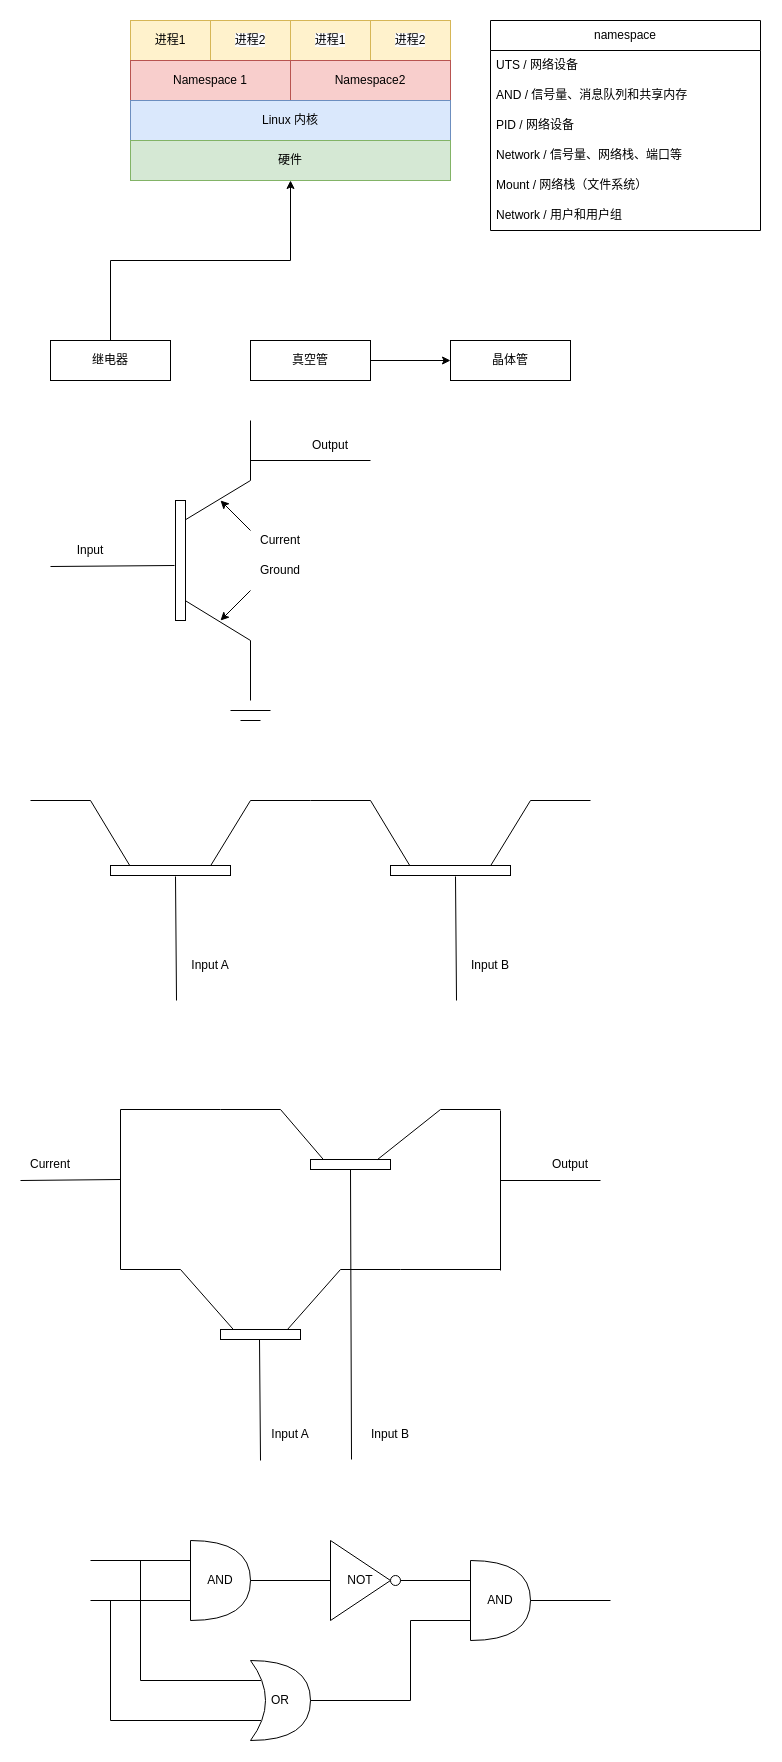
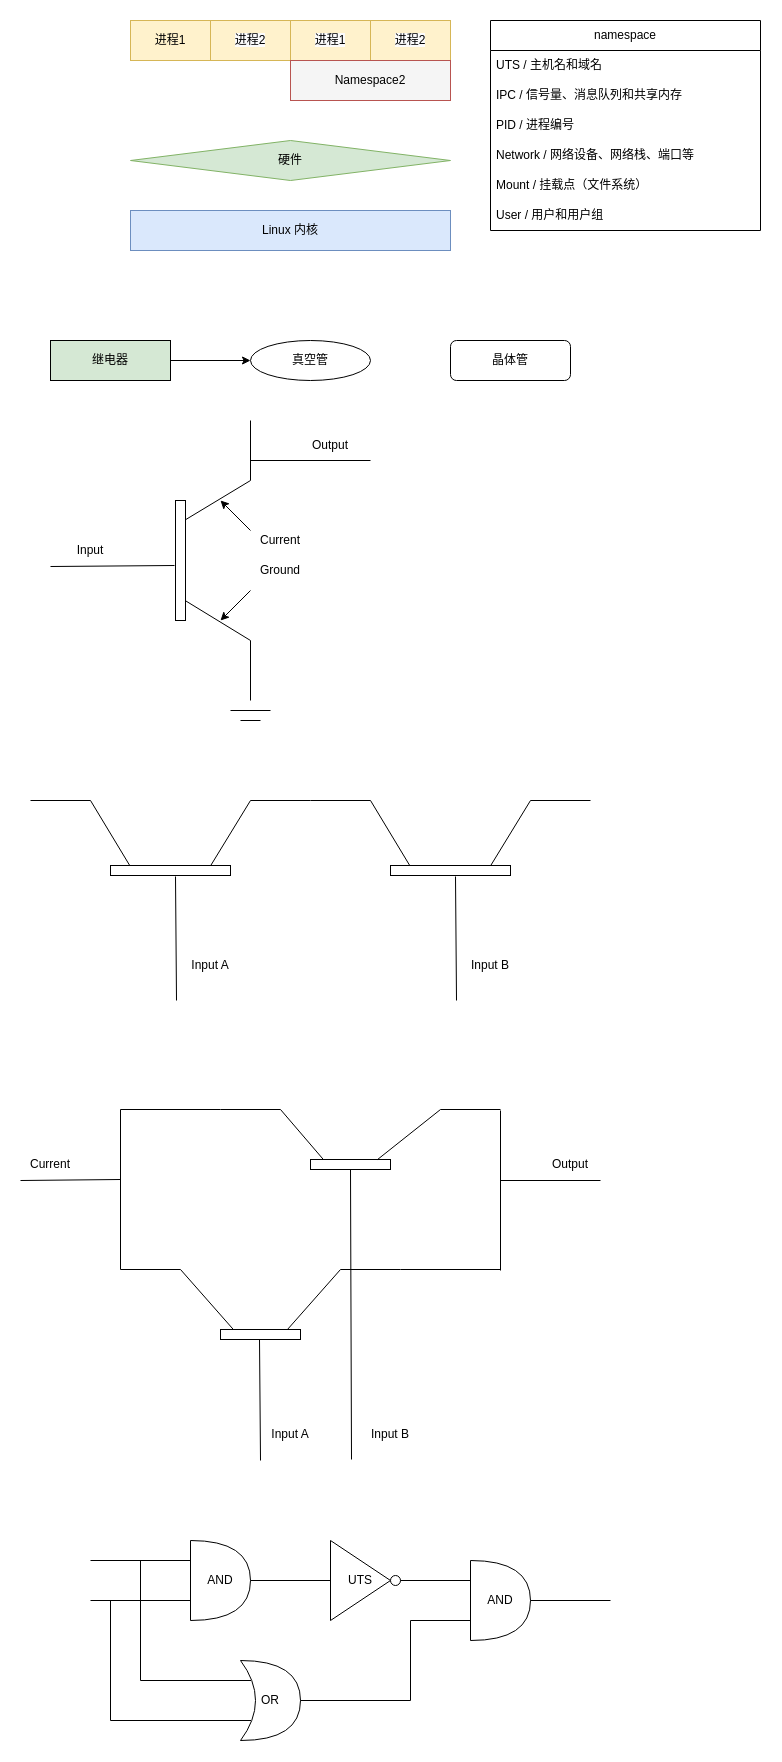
(538, 66) -> (550, 66)
(211, 81) -> none
(371, 81) -> (371, 81)
(592, 96) -> (592, 96)
(291, 121) -> (291, 231)
(538, 126) -> (538, 126)
(593, 156) -> (599, 156)
(291, 161) -> (291, 161)
(574, 186) -> (574, 186)
(563, 216) -> (553, 216)
(197, 261) -> (207, 361)
(111, 361) -> (111, 361)
(311, 361) -> (311, 361)
(407, 361) -> none
(511, 361) -> (511, 361)
(361, 1581) -> (361, 1581)
(281, 1701) -> (271, 1701)
